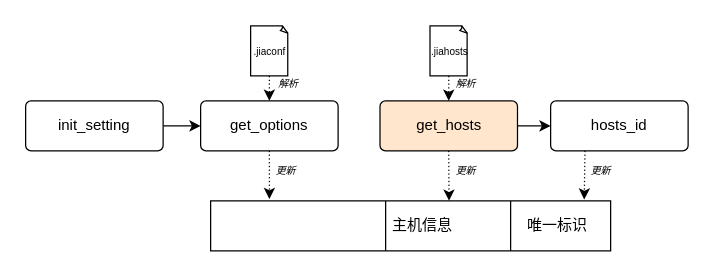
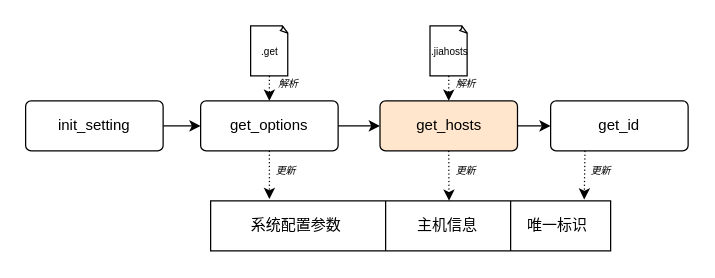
(270, 51) -> (270, 51)
none -> (355, 126)
(619, 126) -> (619, 126)
none -> (296, 226)
(422, 226) -> (447, 226)
